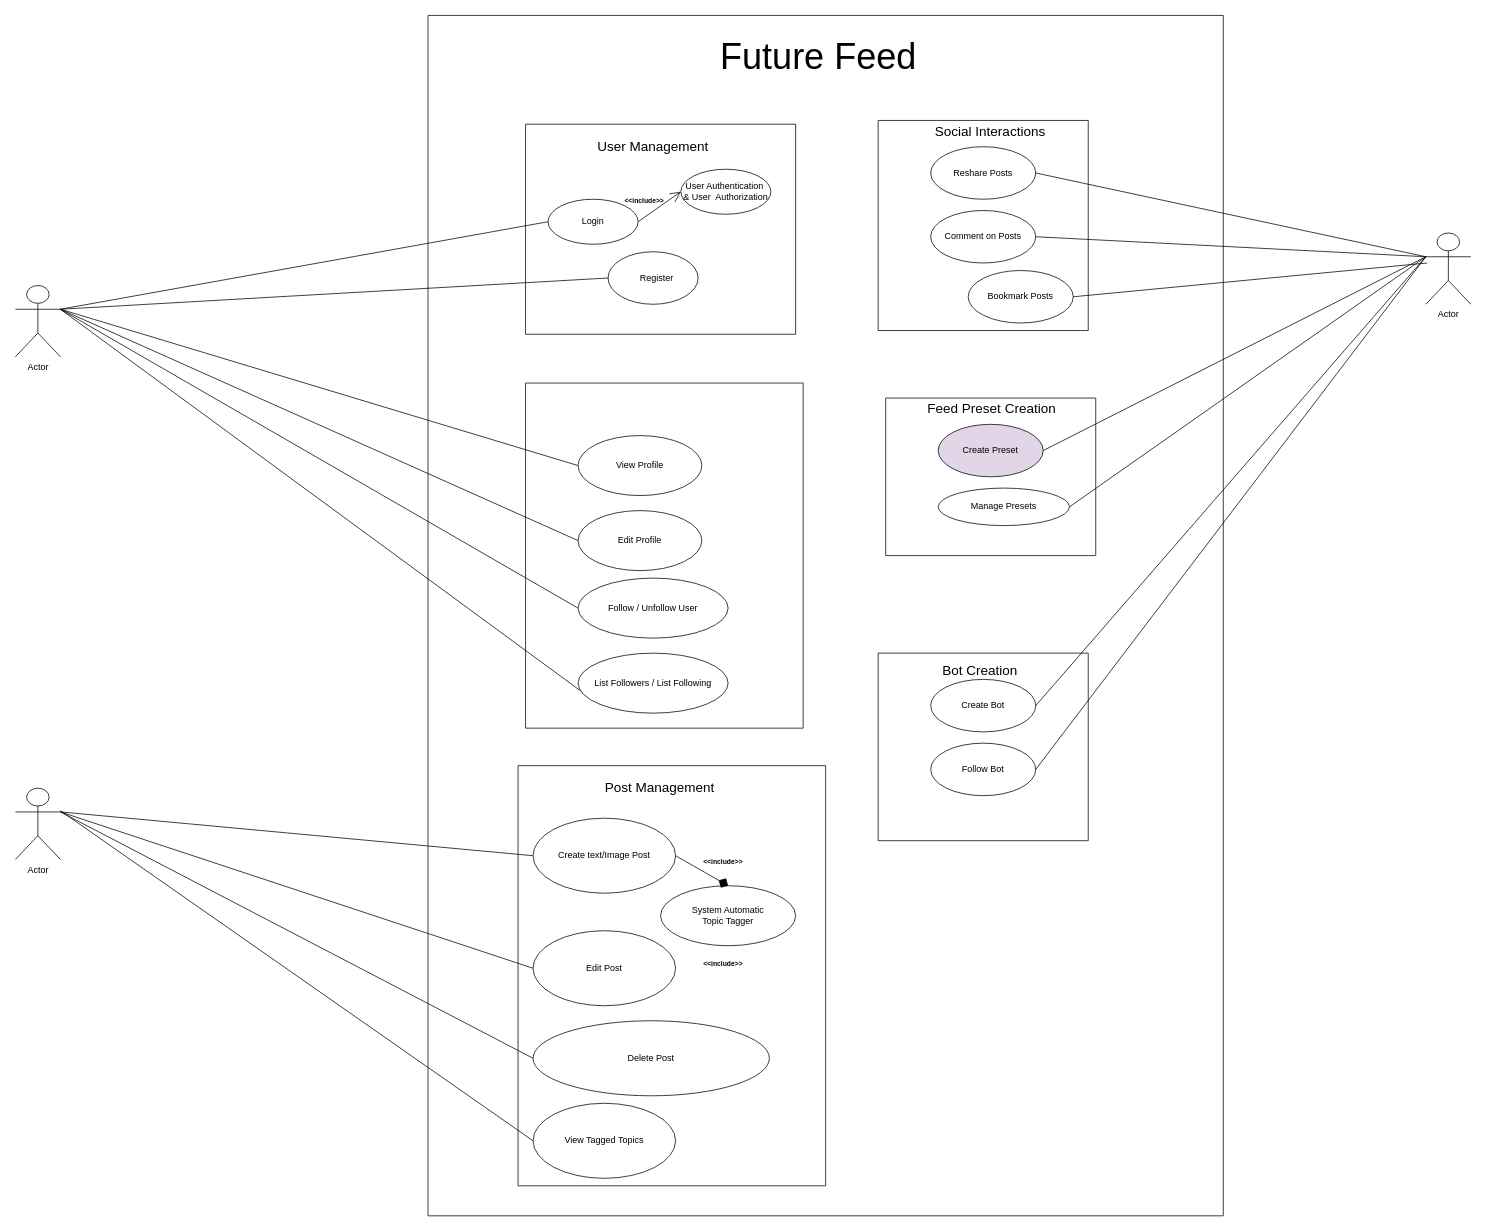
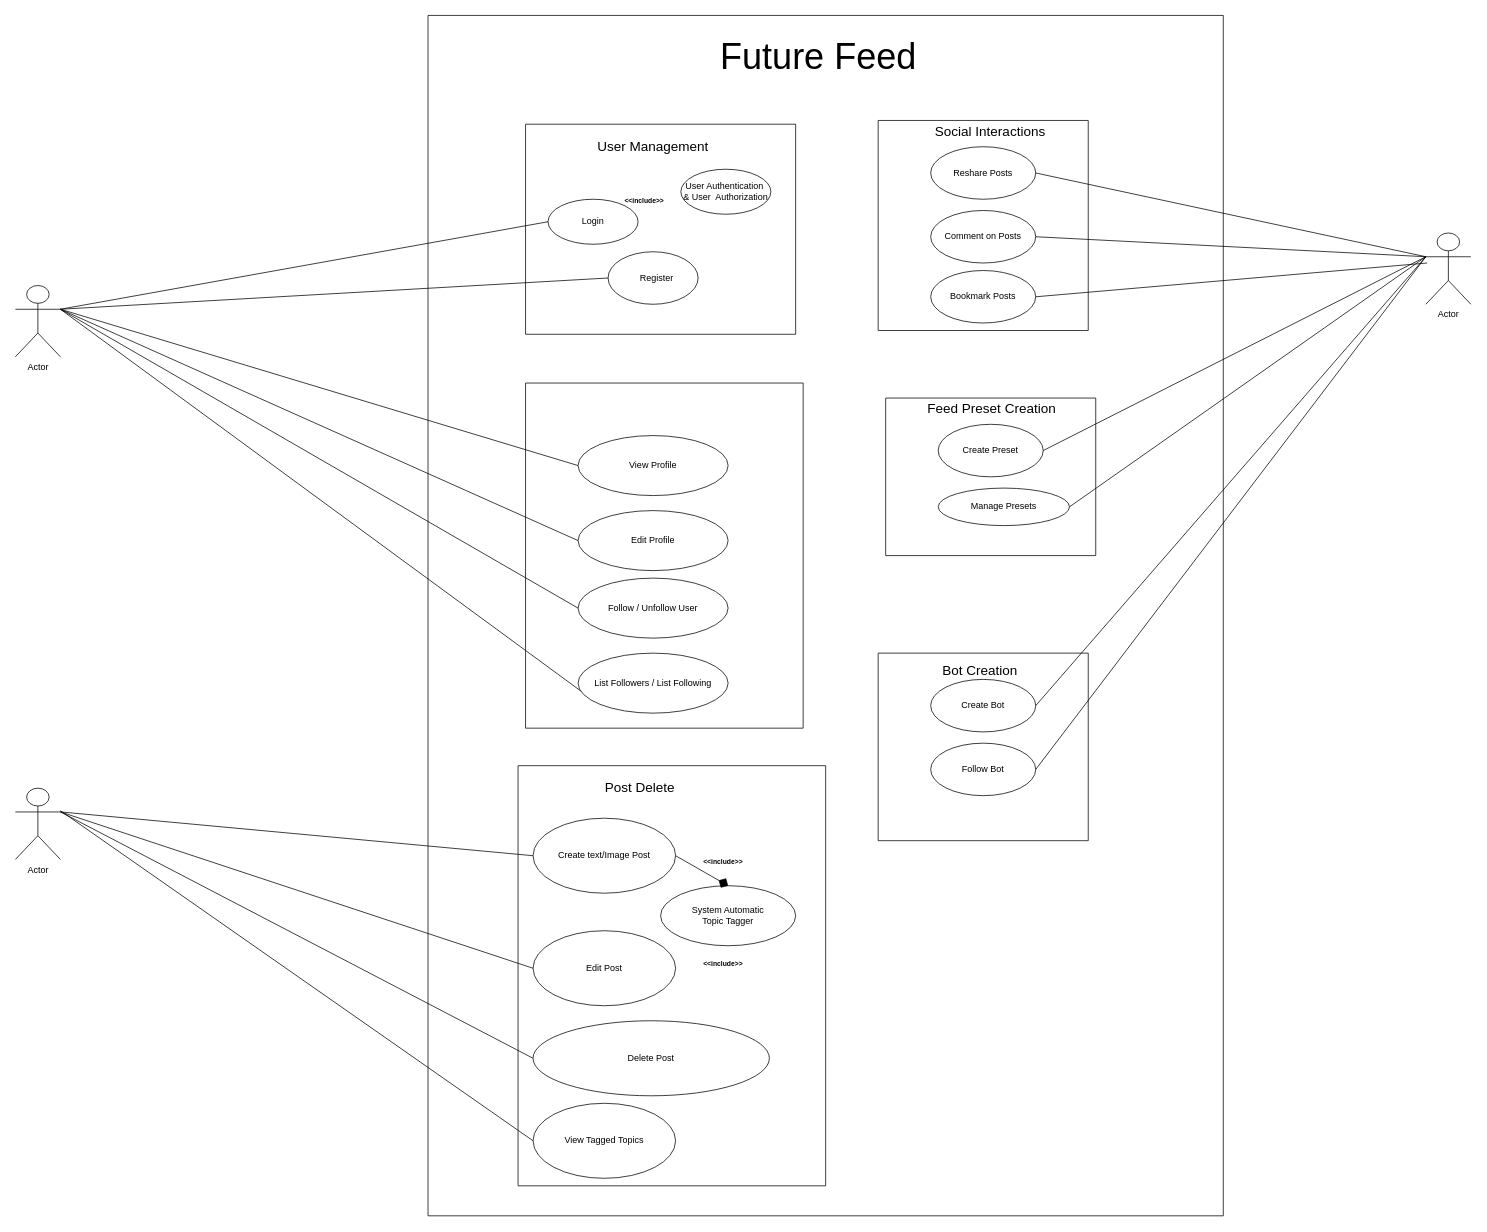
(659, 207) -> none
(1020, 297) -> (983, 297)
(990, 450) -> (990, 450)
(640, 465) -> (653, 465)
(640, 540) -> (653, 540)
(642, 788) -> (630, 788)
